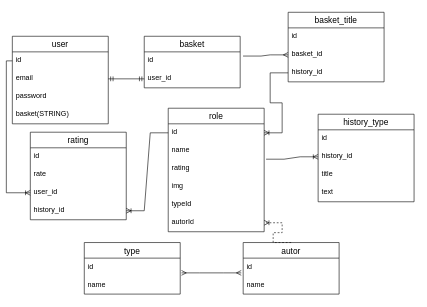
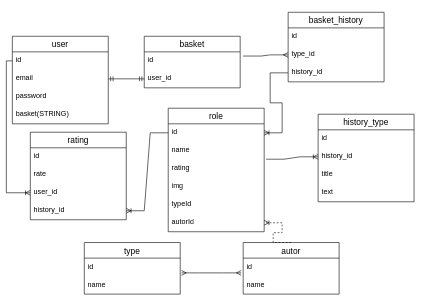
(336, 21) -> (336, 21)
(309, 54) -> (305, 54)
